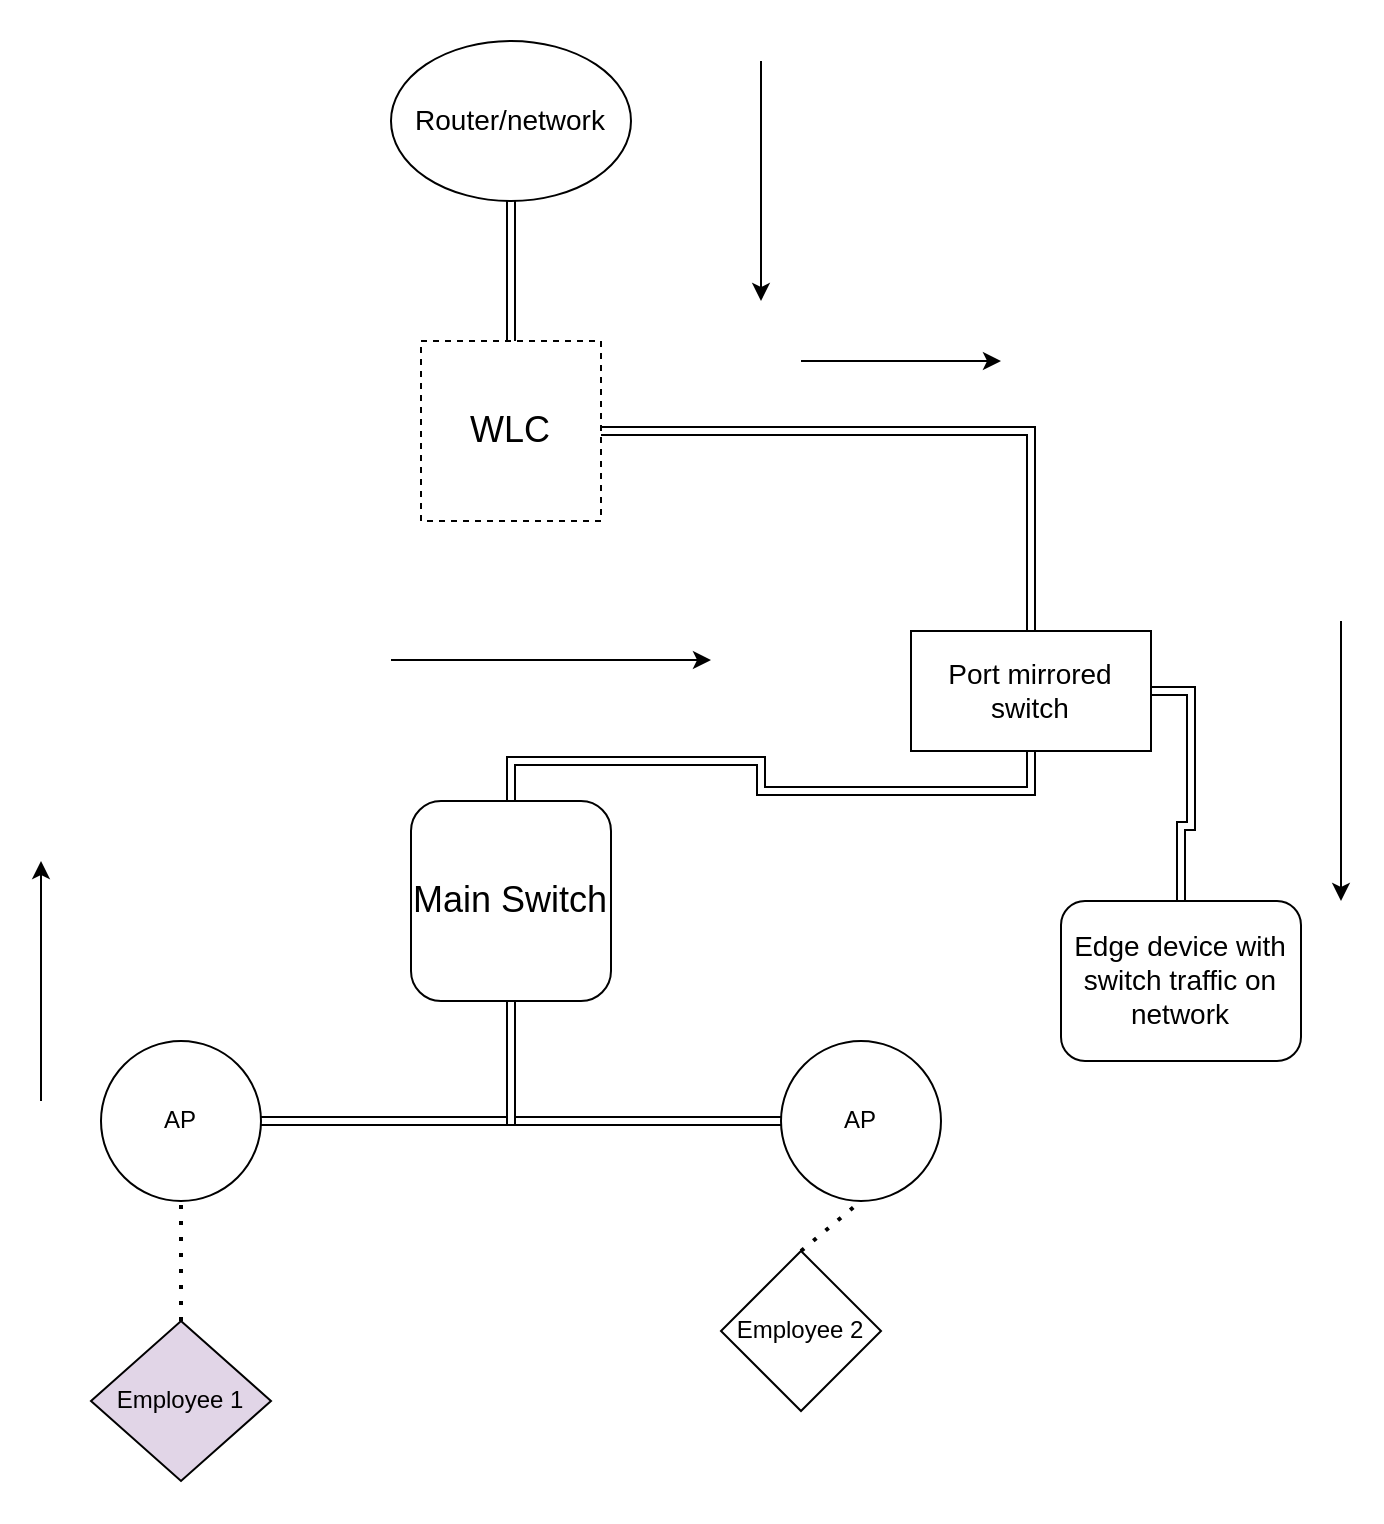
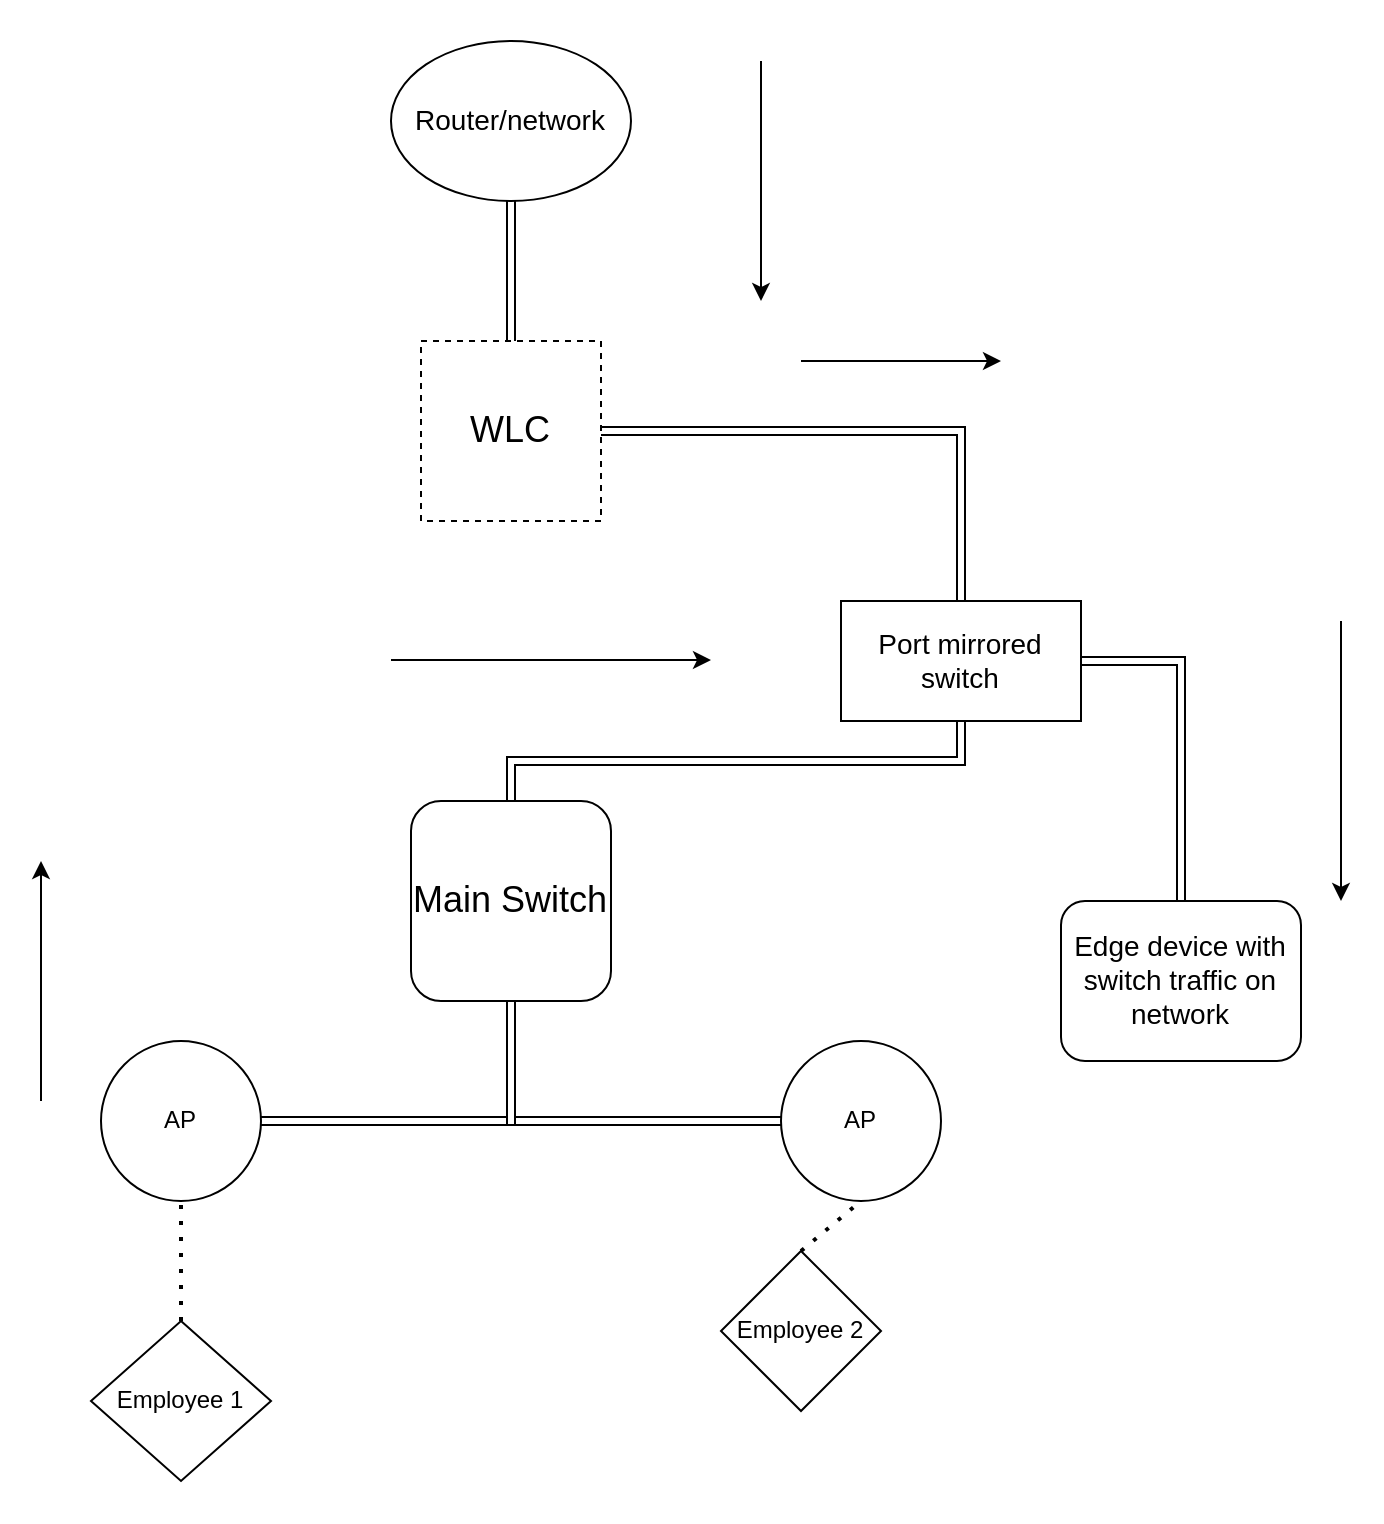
(1031, 691) -> (961, 661)
(181, 1401) -> (181, 1401)
